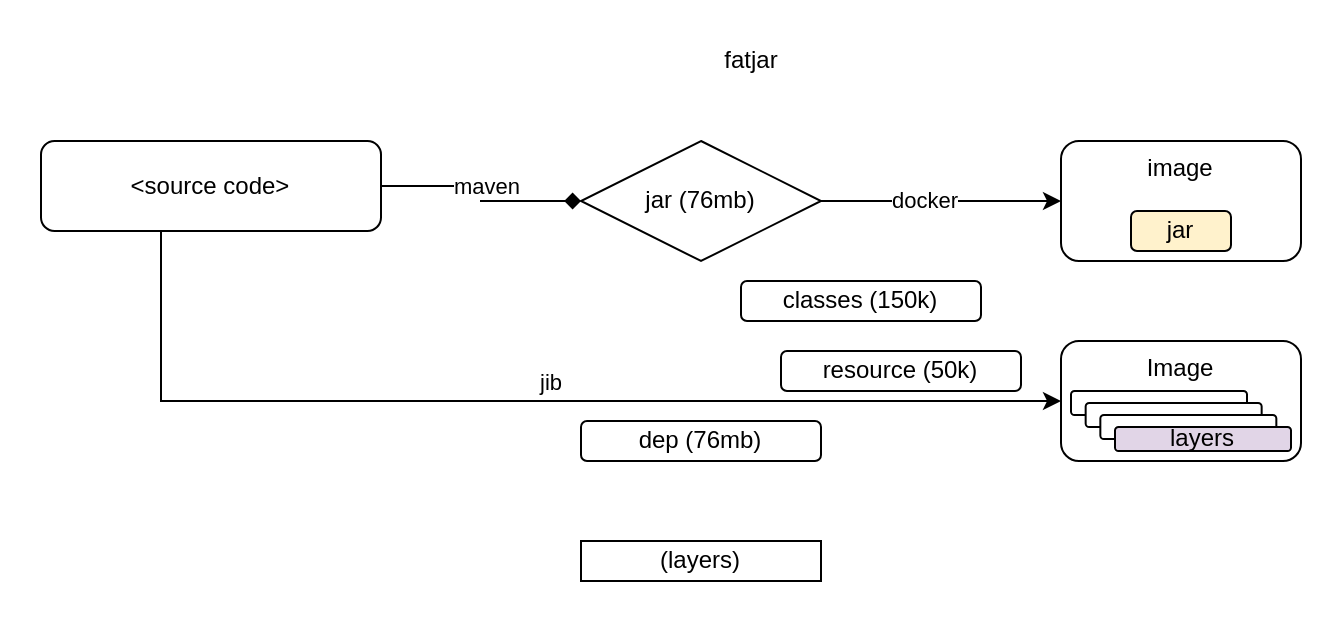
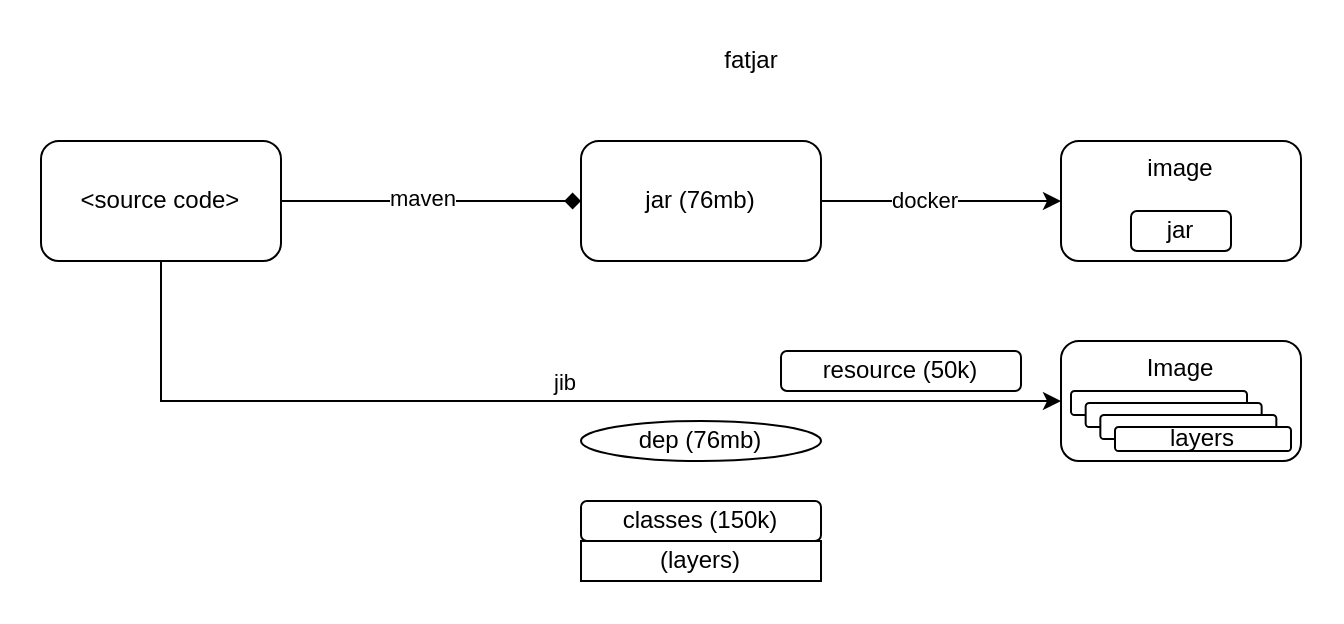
(211, 186) -> (161, 201)
(701, 201) -> (701, 201)
(1181, 231) -> (1181, 231)
(861, 301) -> (701, 521)
(1203, 439) -> (1203, 439)
(701, 441) -> (701, 441)
